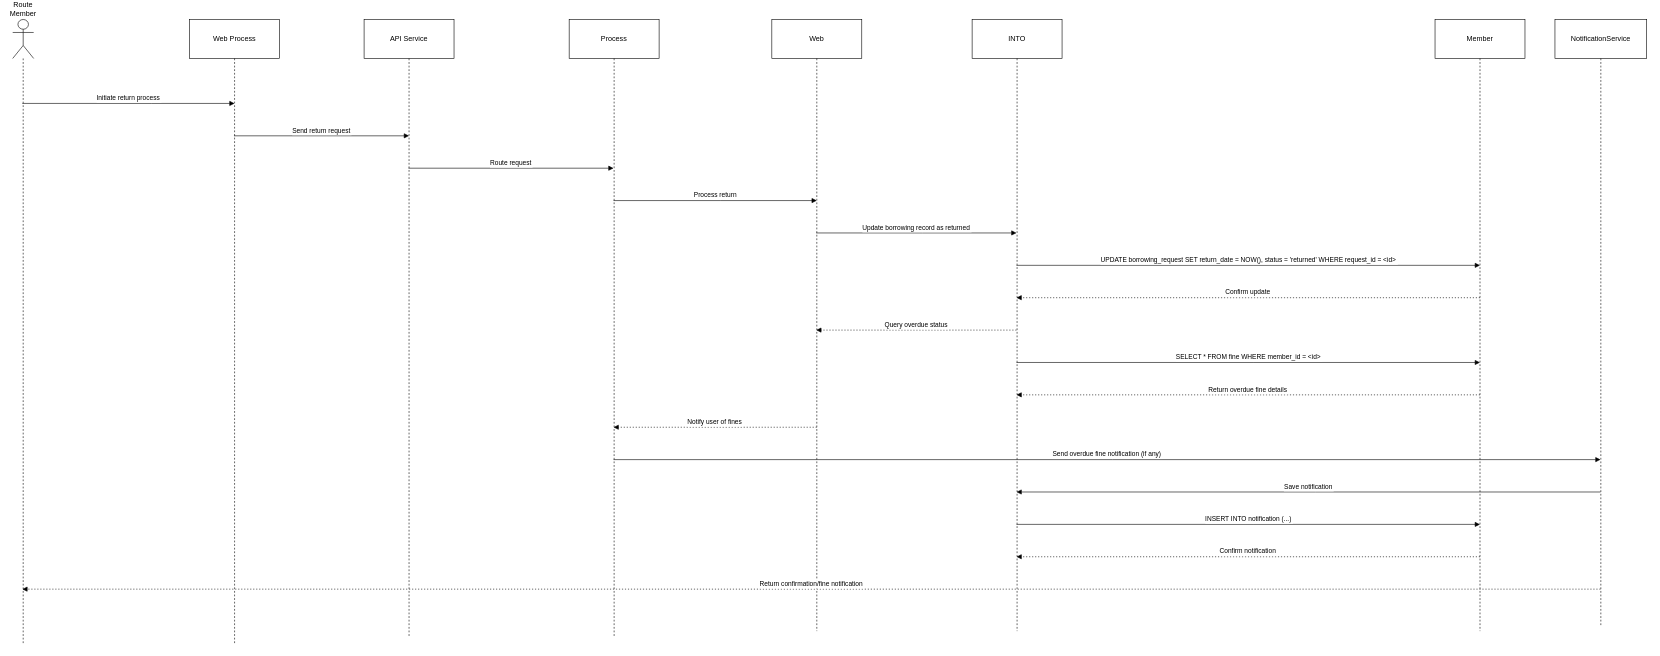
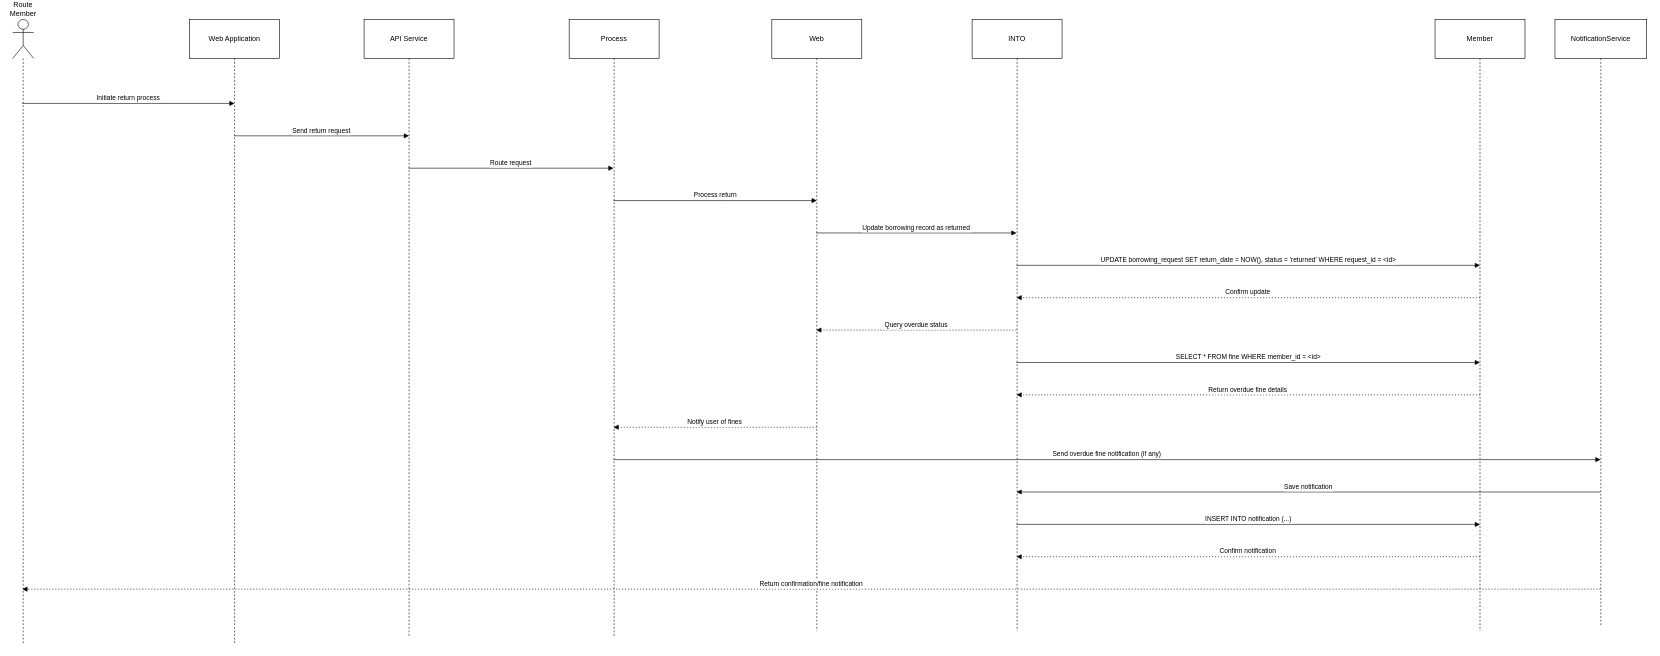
(234, 39) -> (234, 39)
